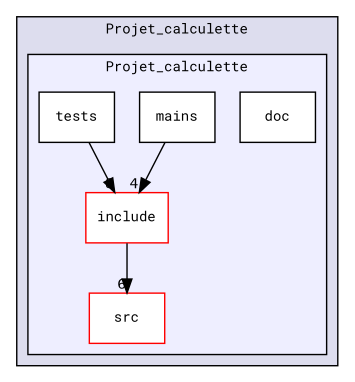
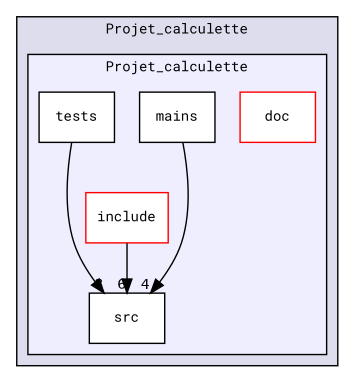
(278, 117) -> (278, 117)
(99, 161) -> (68, 215)
(155, 161) -> (187, 216)
(127, 318) -> (127, 318)
